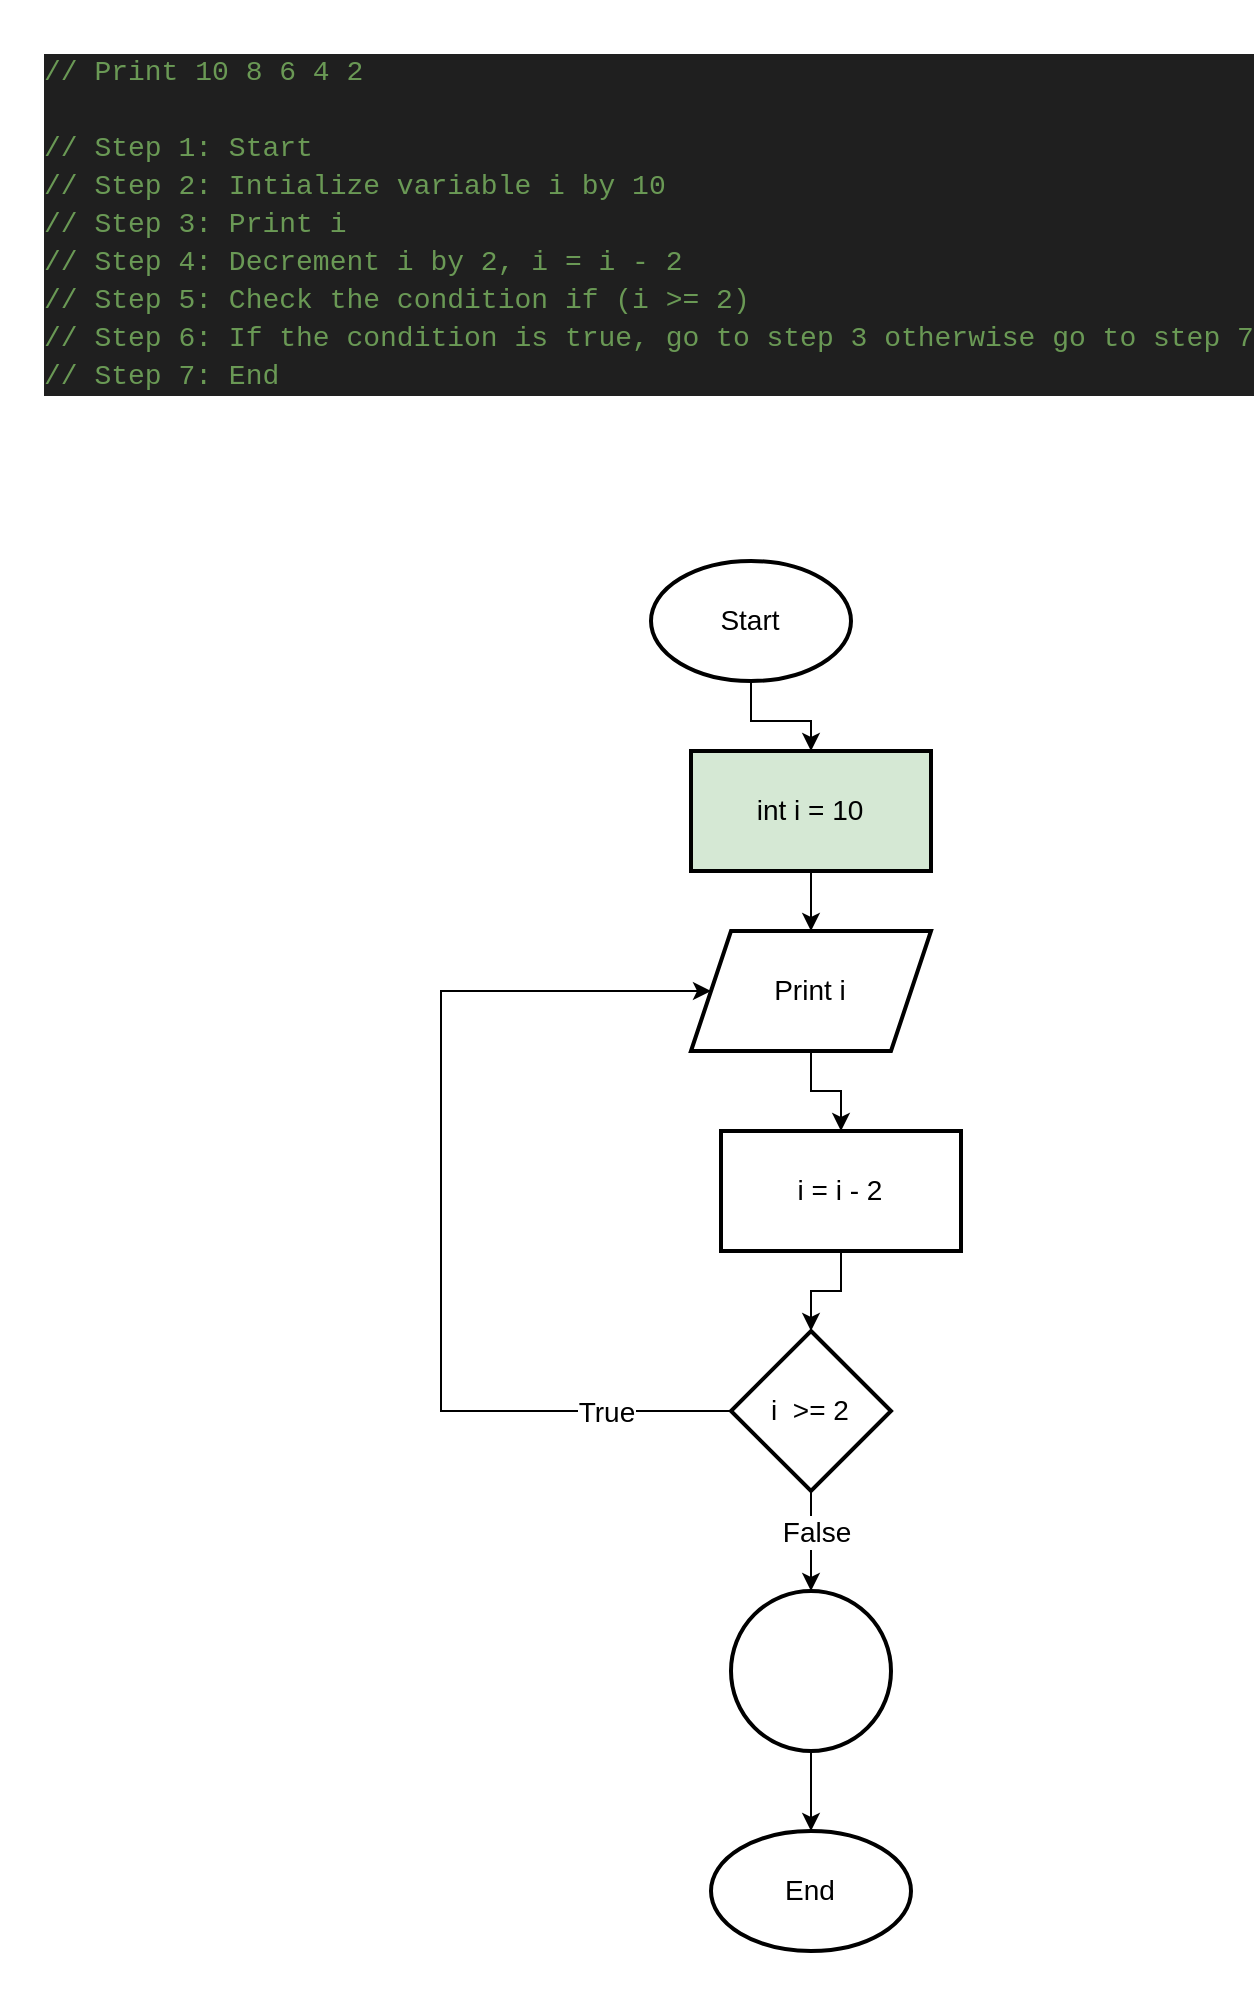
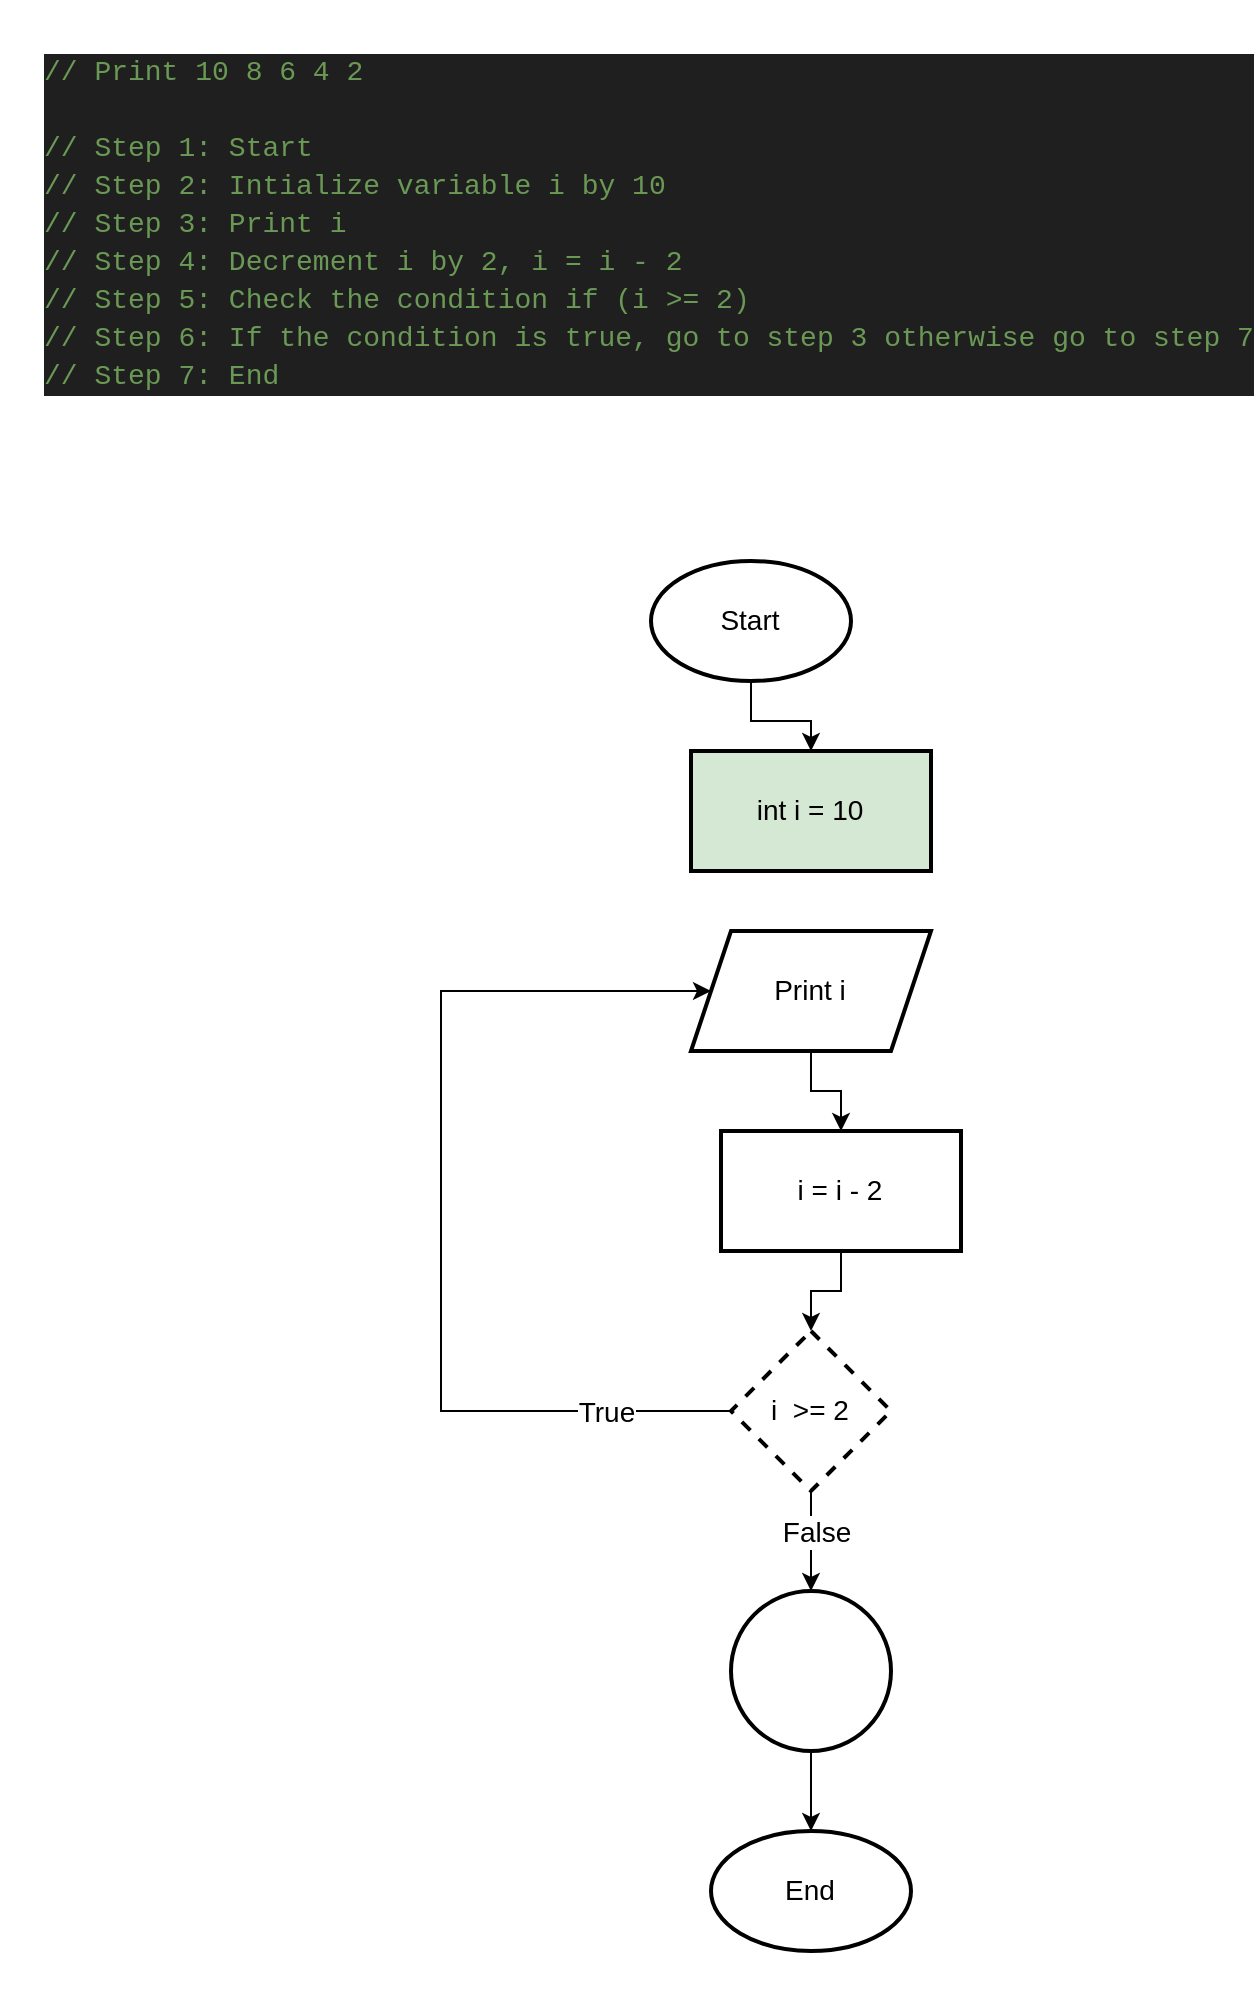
(811, 908) -> none
(811, 1411) -> (811, 1411)
